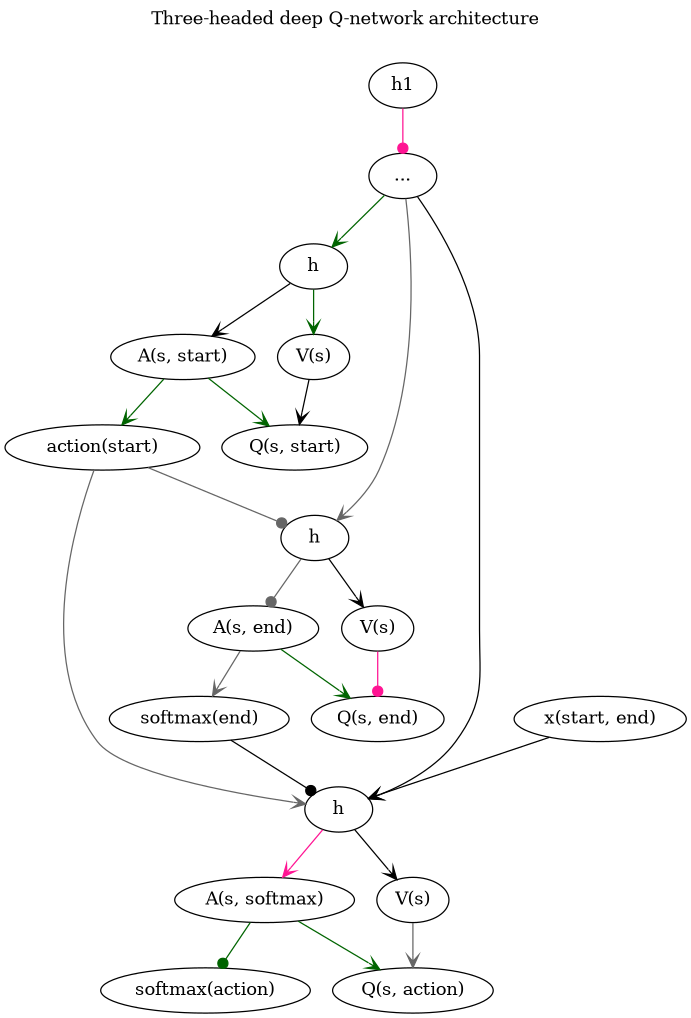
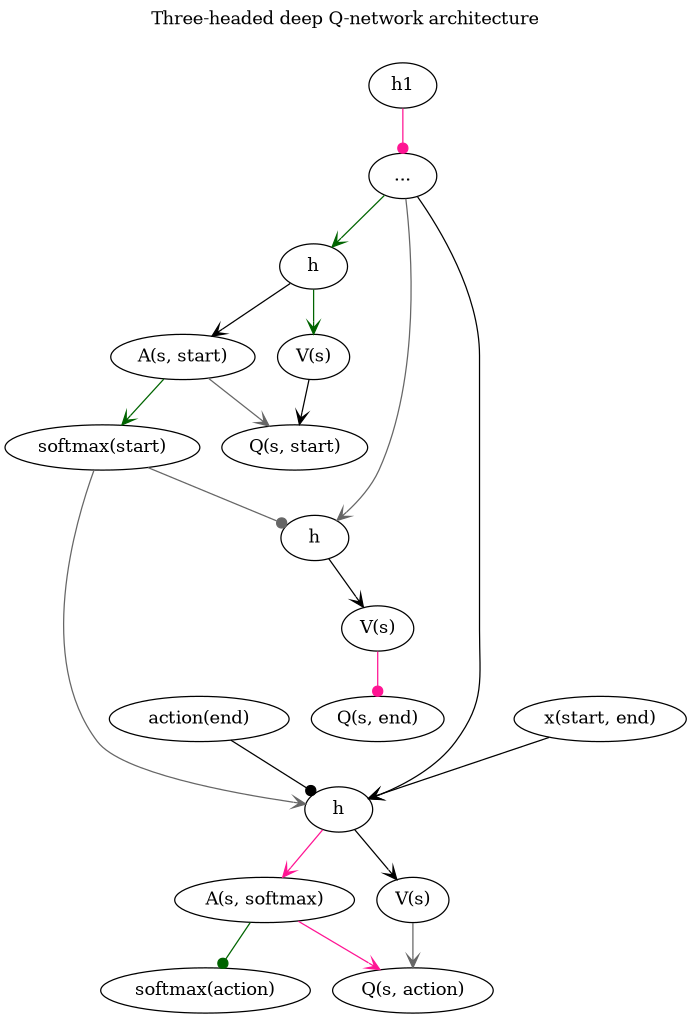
(234, 398) -> (234, 398)
(102, 447) -> (102, 447)
(253, 628) -> none
(199, 719) -> (199, 719)
(333, 942) -> (333, 942)
